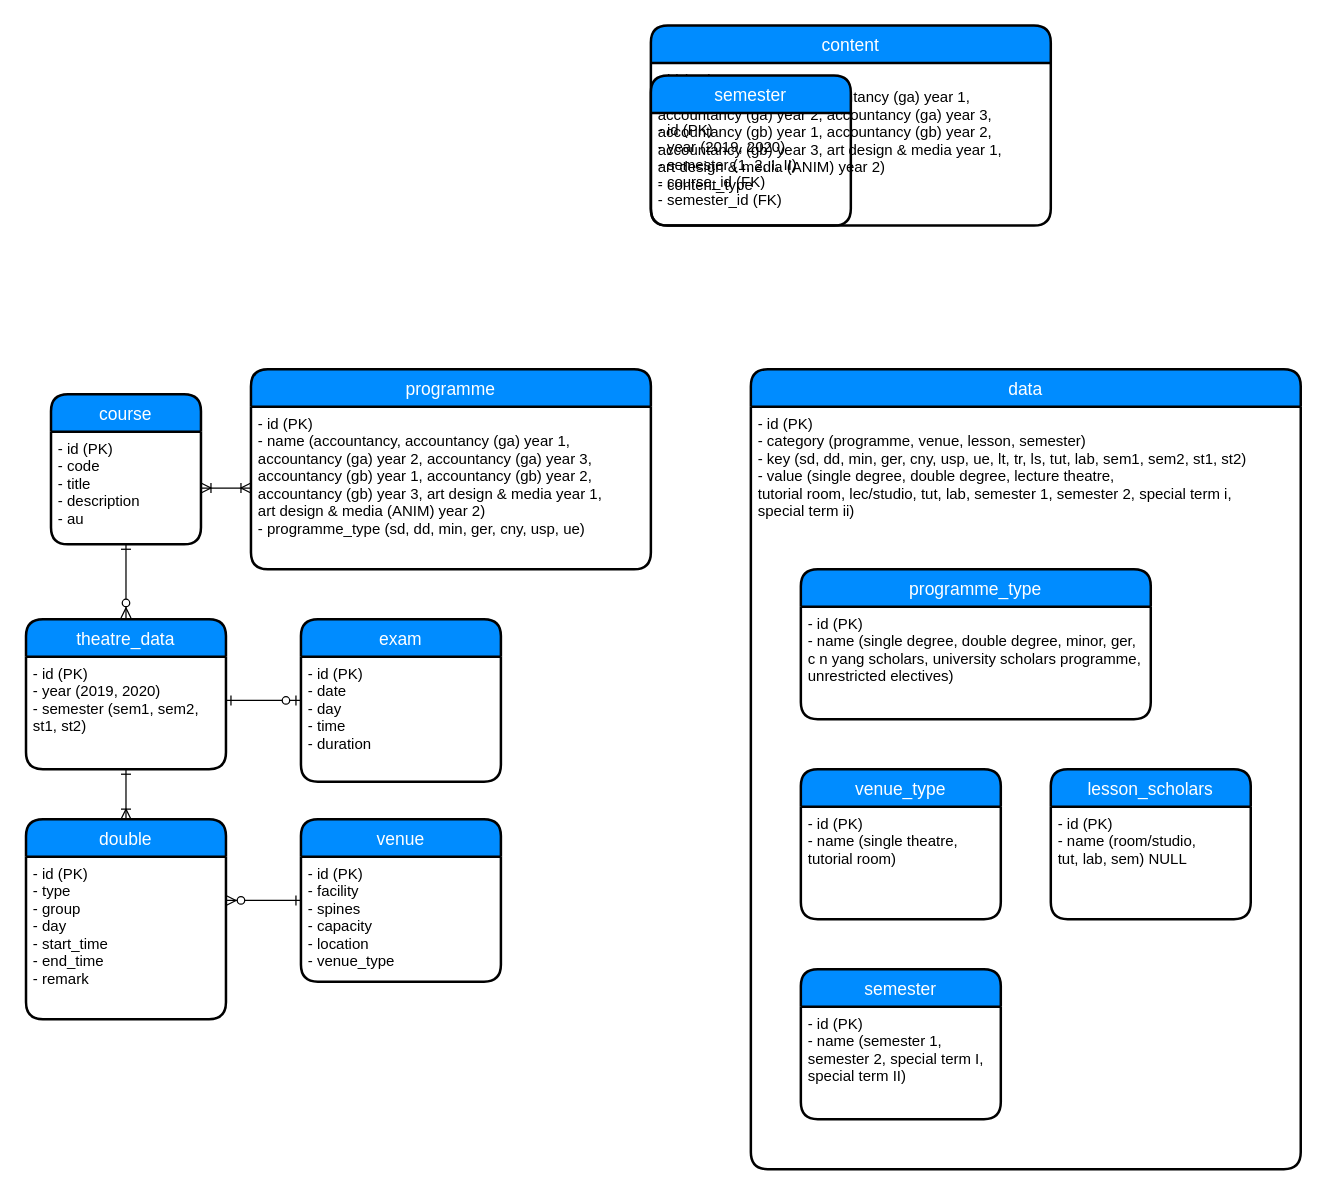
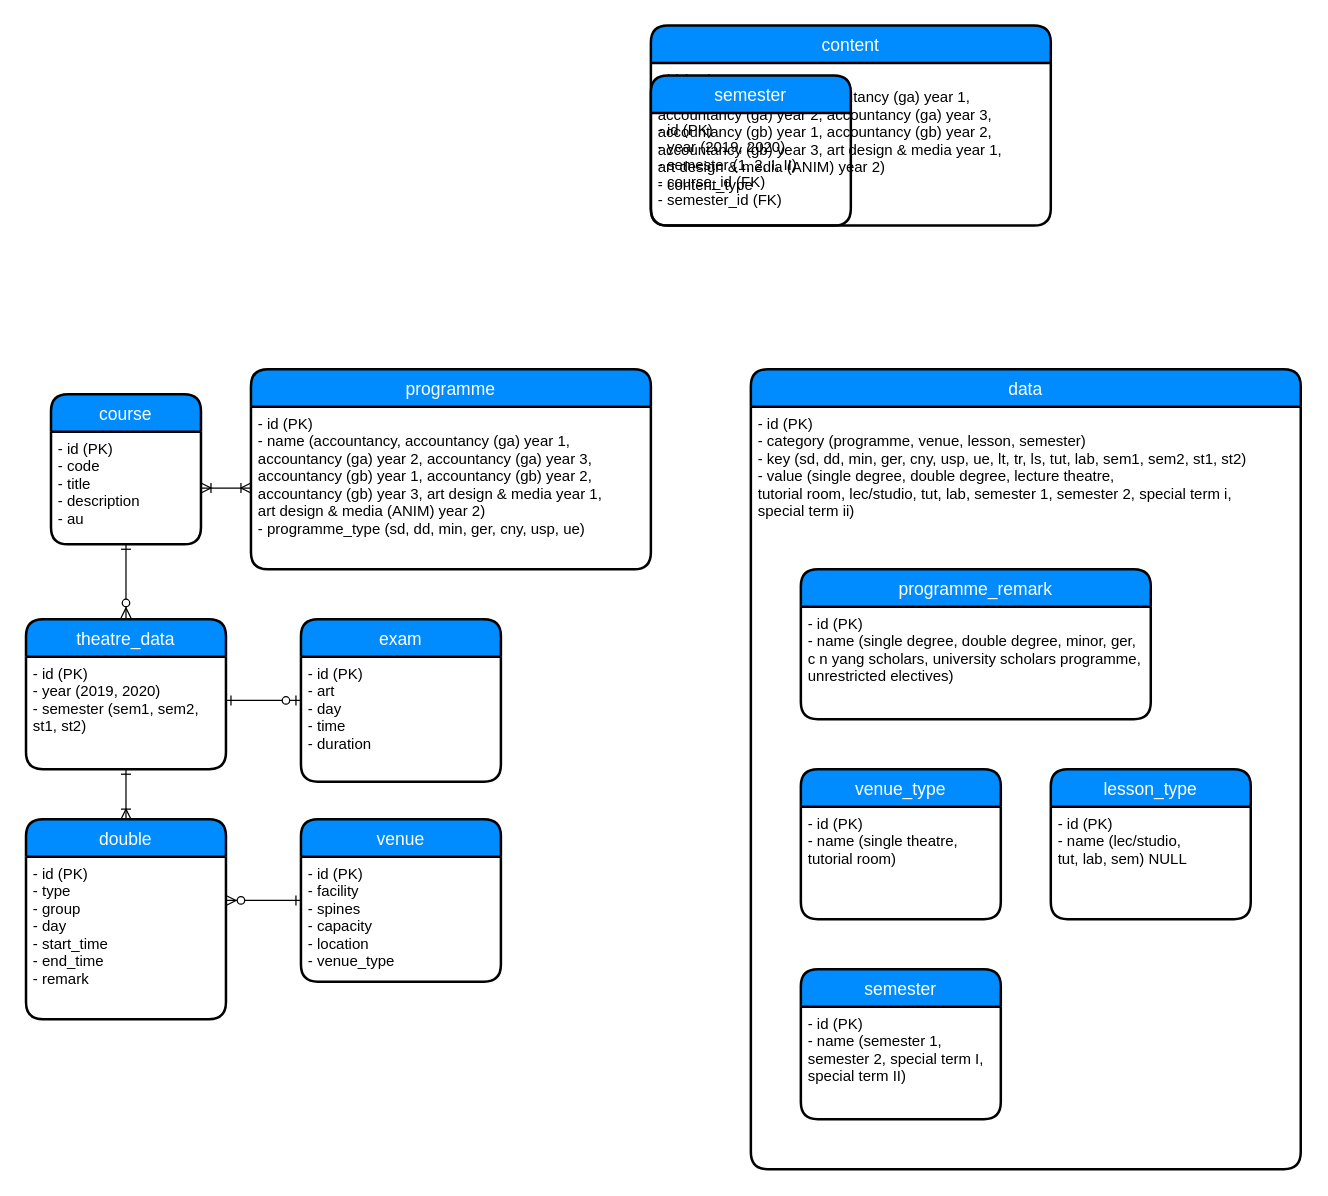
(975, 589) -> (975, 589)
(339, 674) -> (339, 674)
(1150, 789) -> (1150, 789)
(1089, 824) -> (1089, 824)
